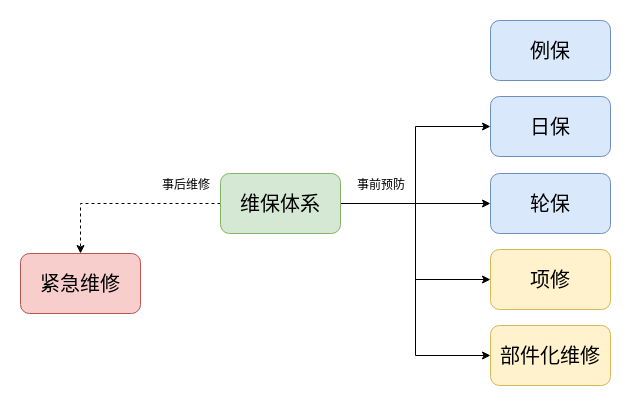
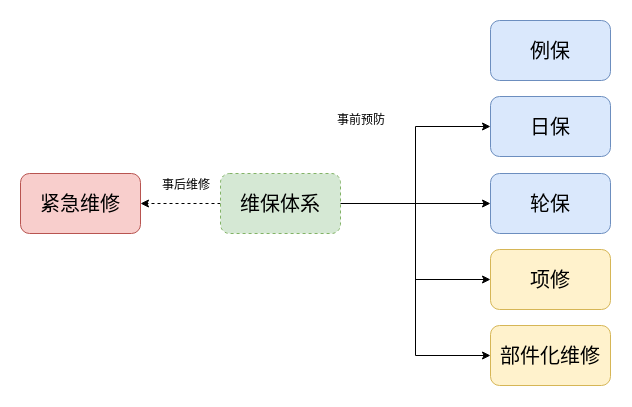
(382, 186) -> (362, 121)
(281, 204) -> (281, 204)
(81, 284) -> (81, 204)
